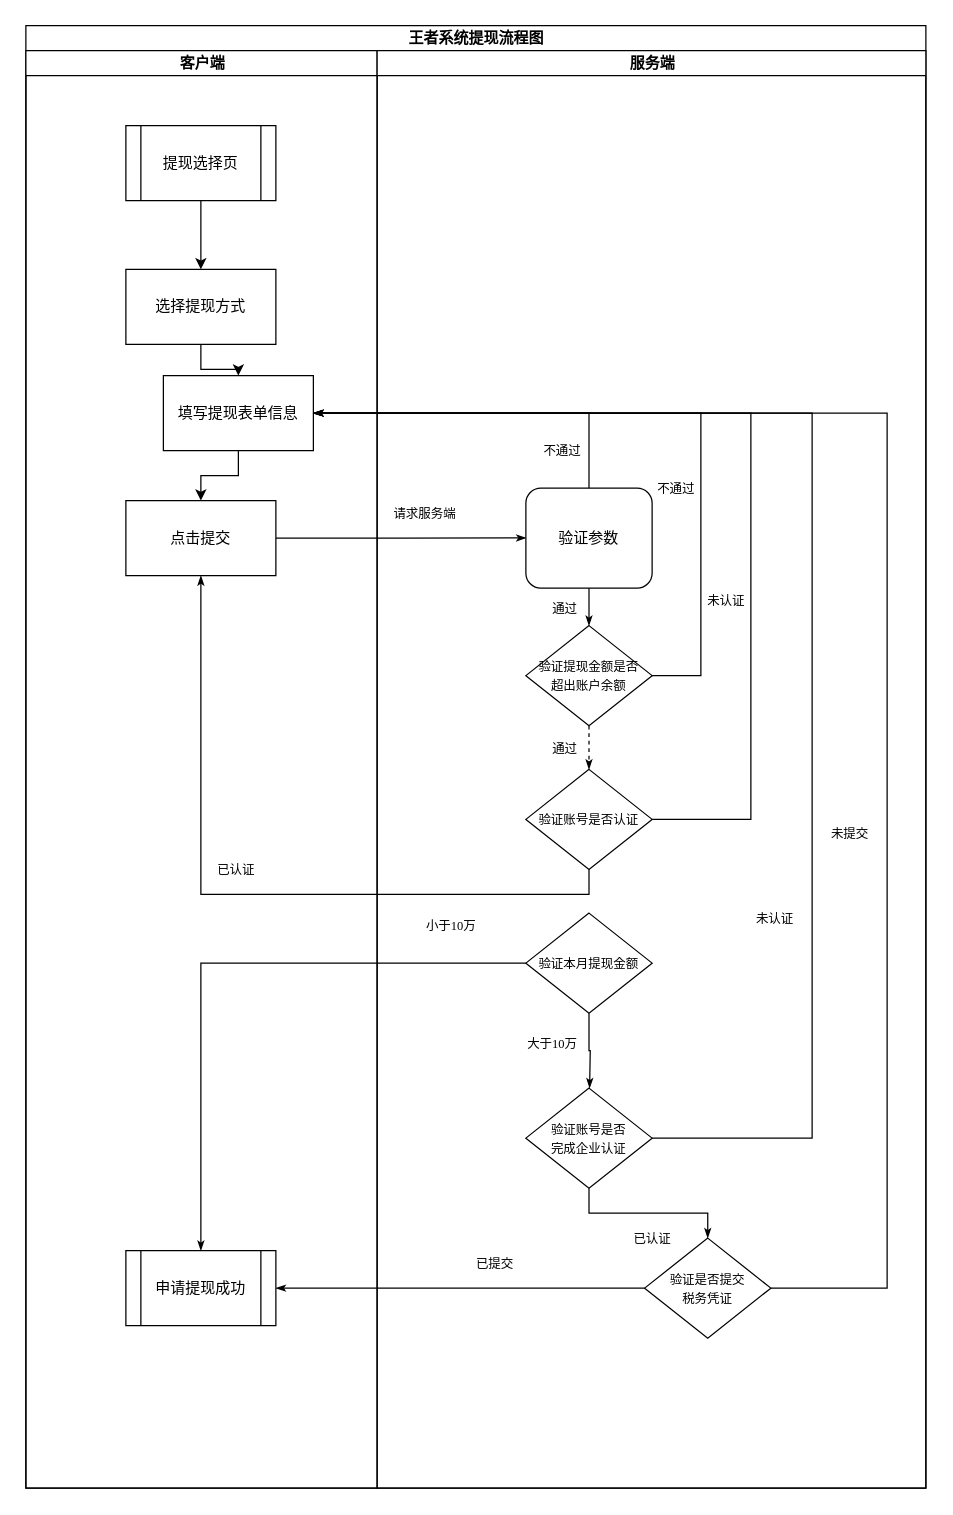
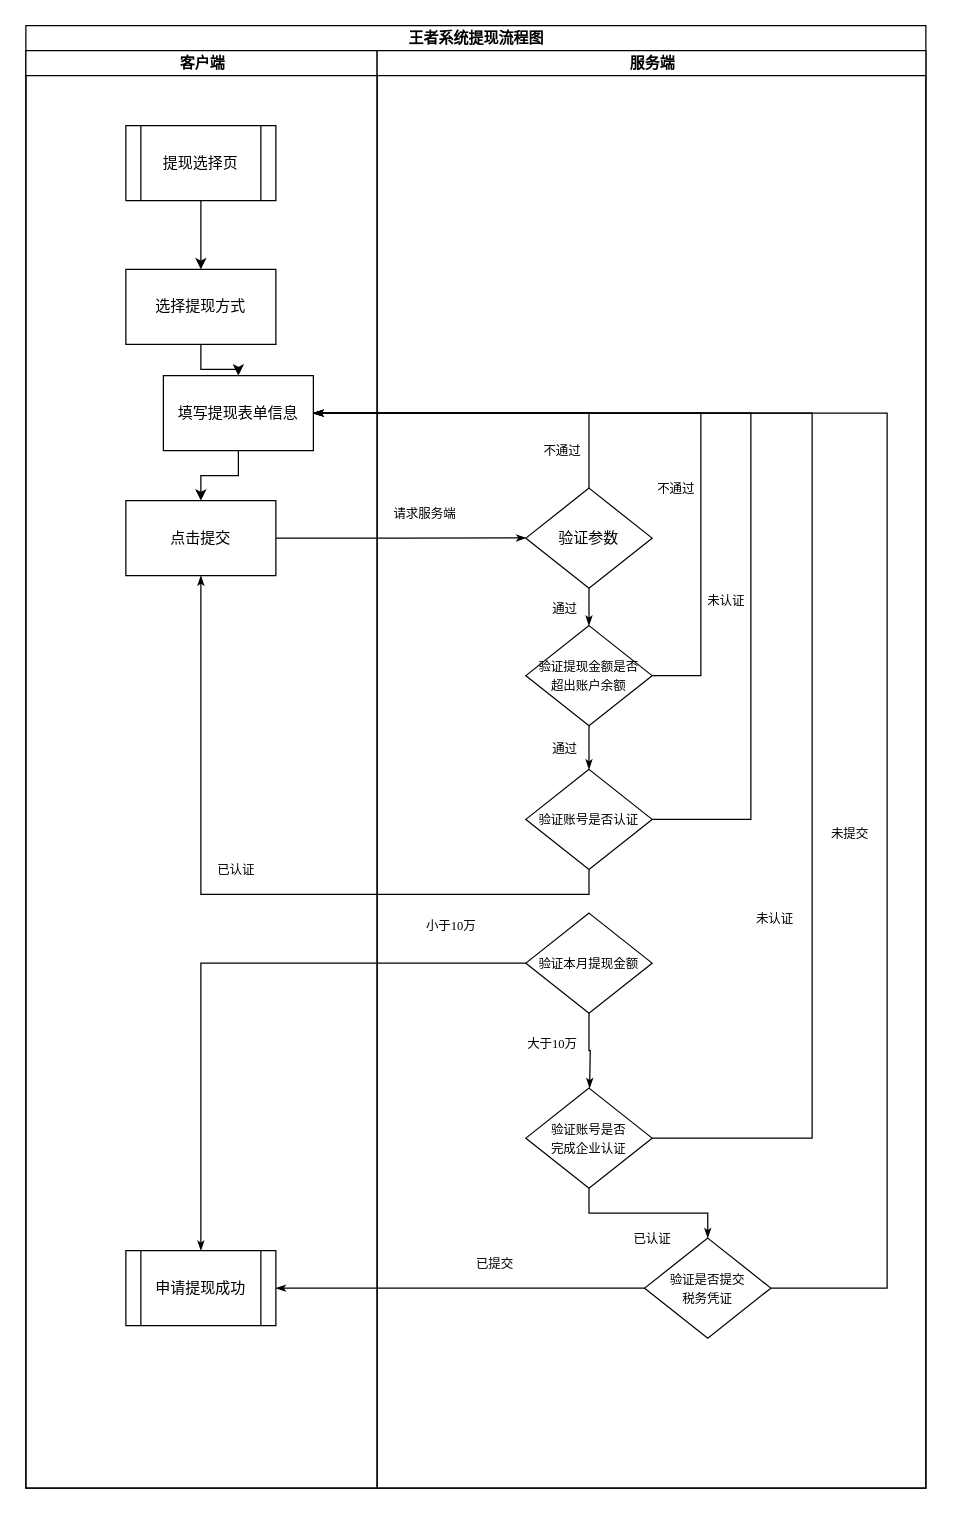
(589, 538) -> (589, 538)
(589, 745) -> (589, 745)
